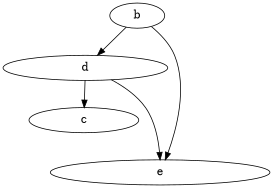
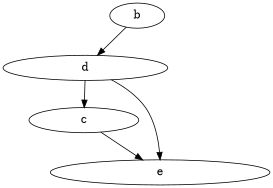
(180, 86) -> (119, 144)
